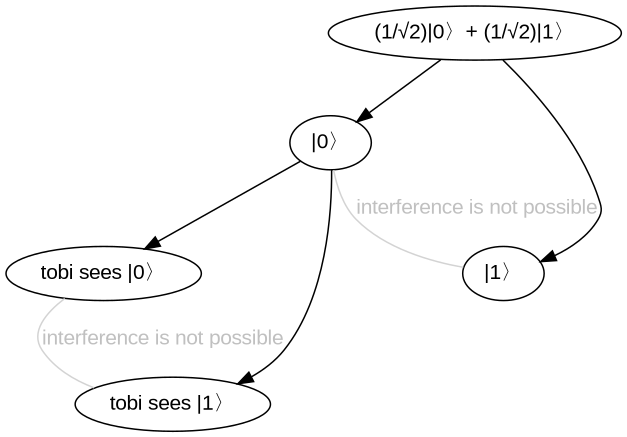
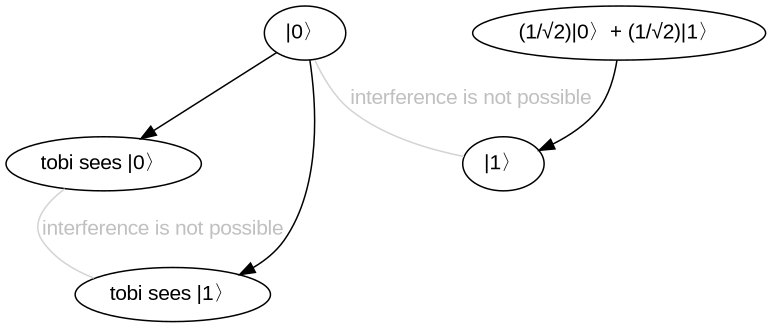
(405, 86) -> none
